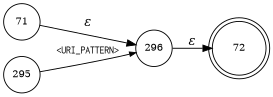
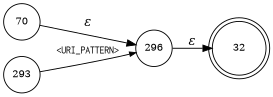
(22, 22) -> (22, 22)
(239, 48) -> (239, 48)
(22, 75) -> (22, 75)
